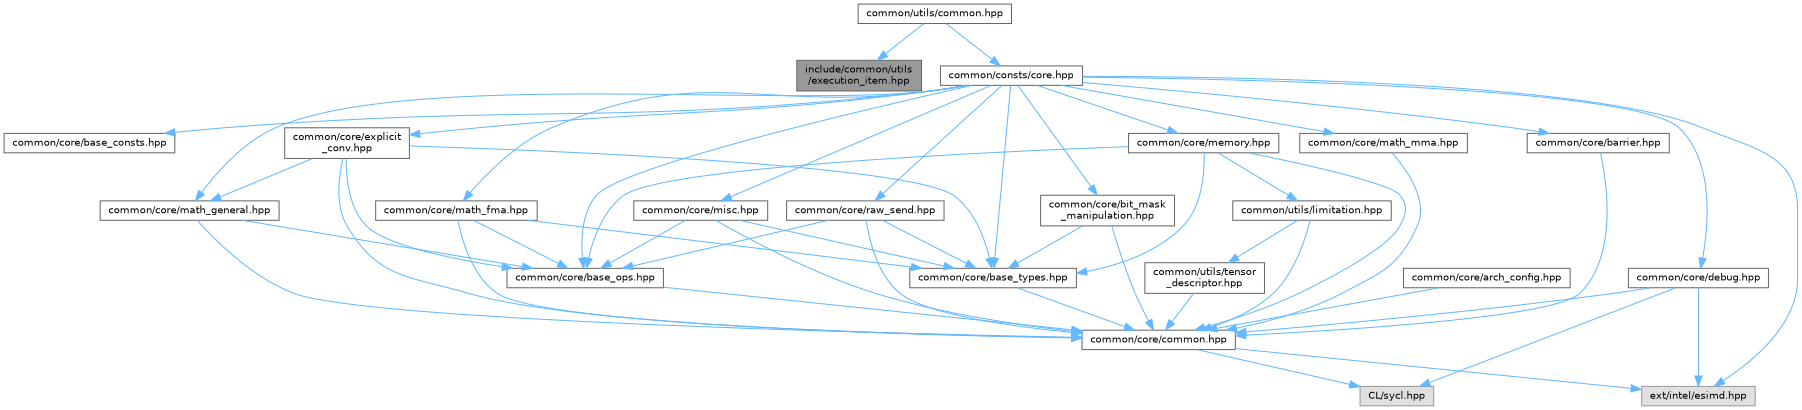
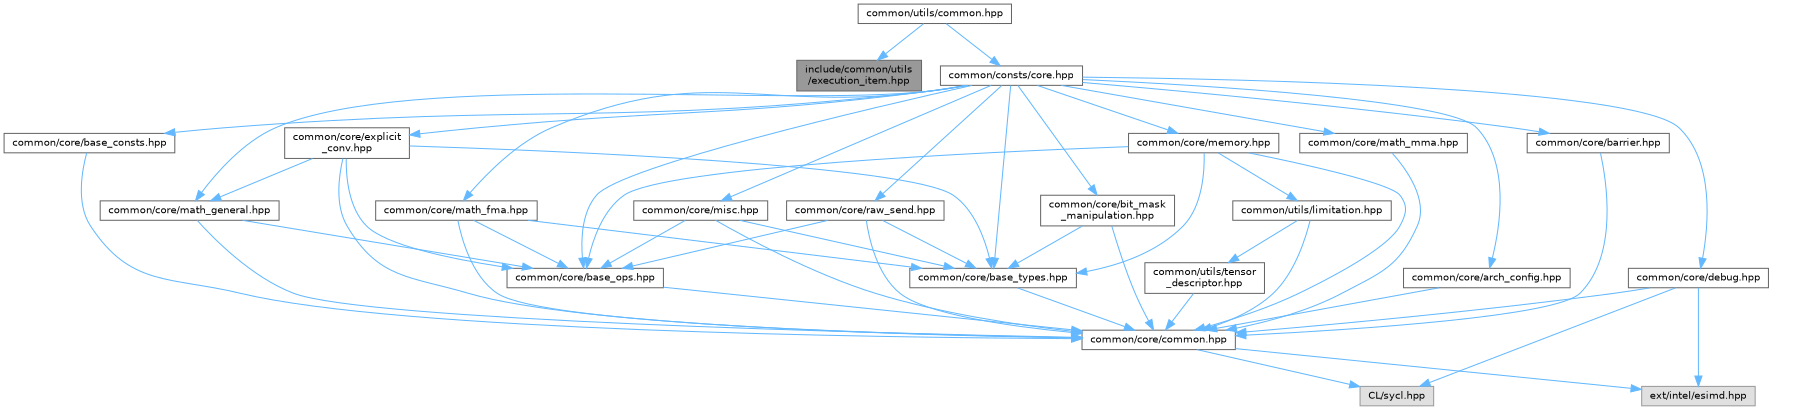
(1680, 121) -> (1350, 99)
none -> (317, 306)
